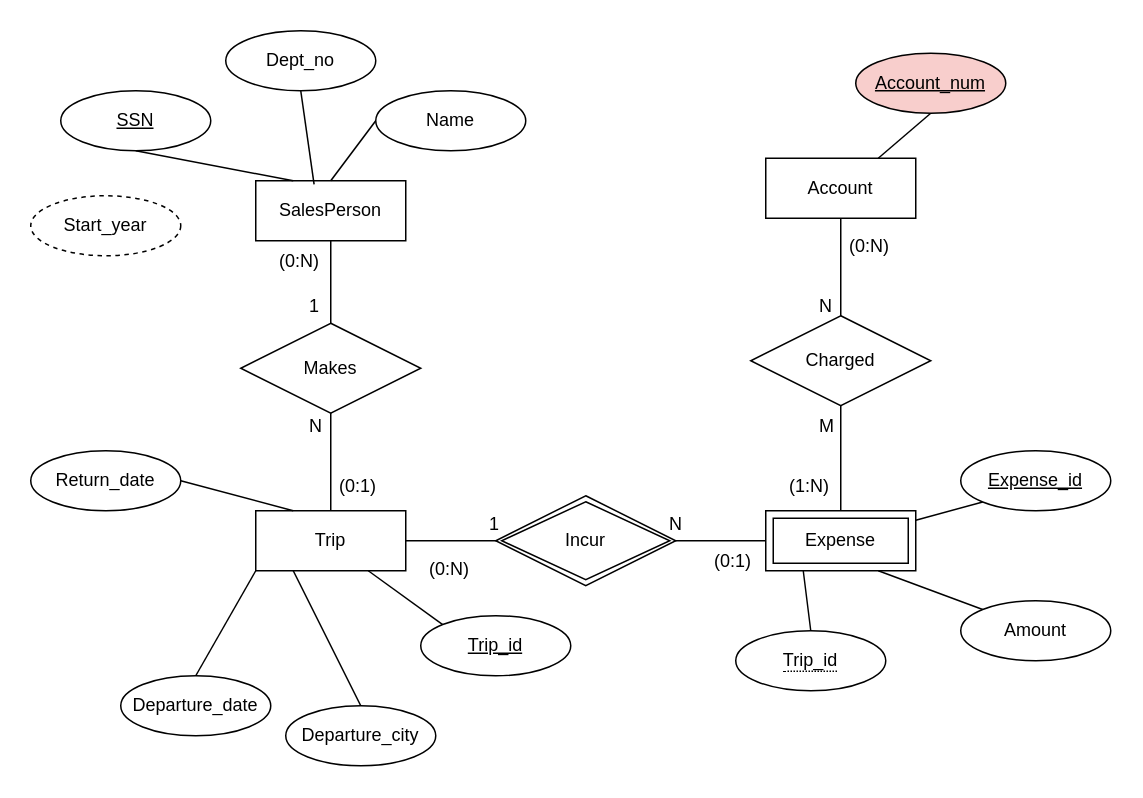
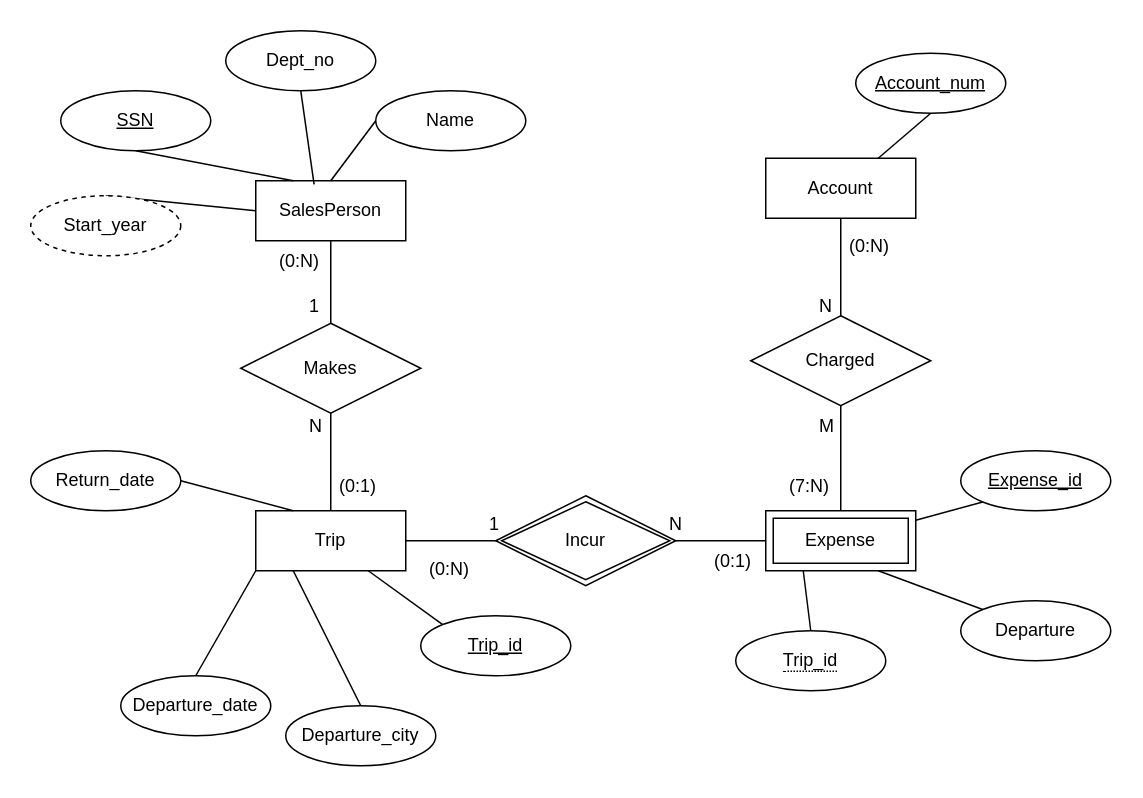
(931, 83) -> (931, 83)
none -> (197, 205)
(812, 498) -> (812, 498)
(1036, 631) -> (1036, 631)
